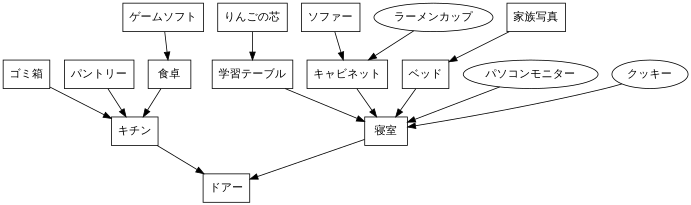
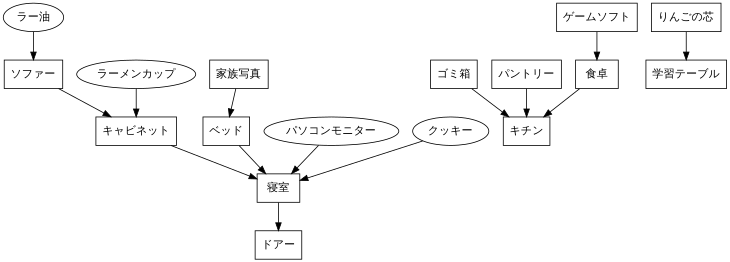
none -> (33, 17)
(321, 104) -> none
(177, 158) -> none
